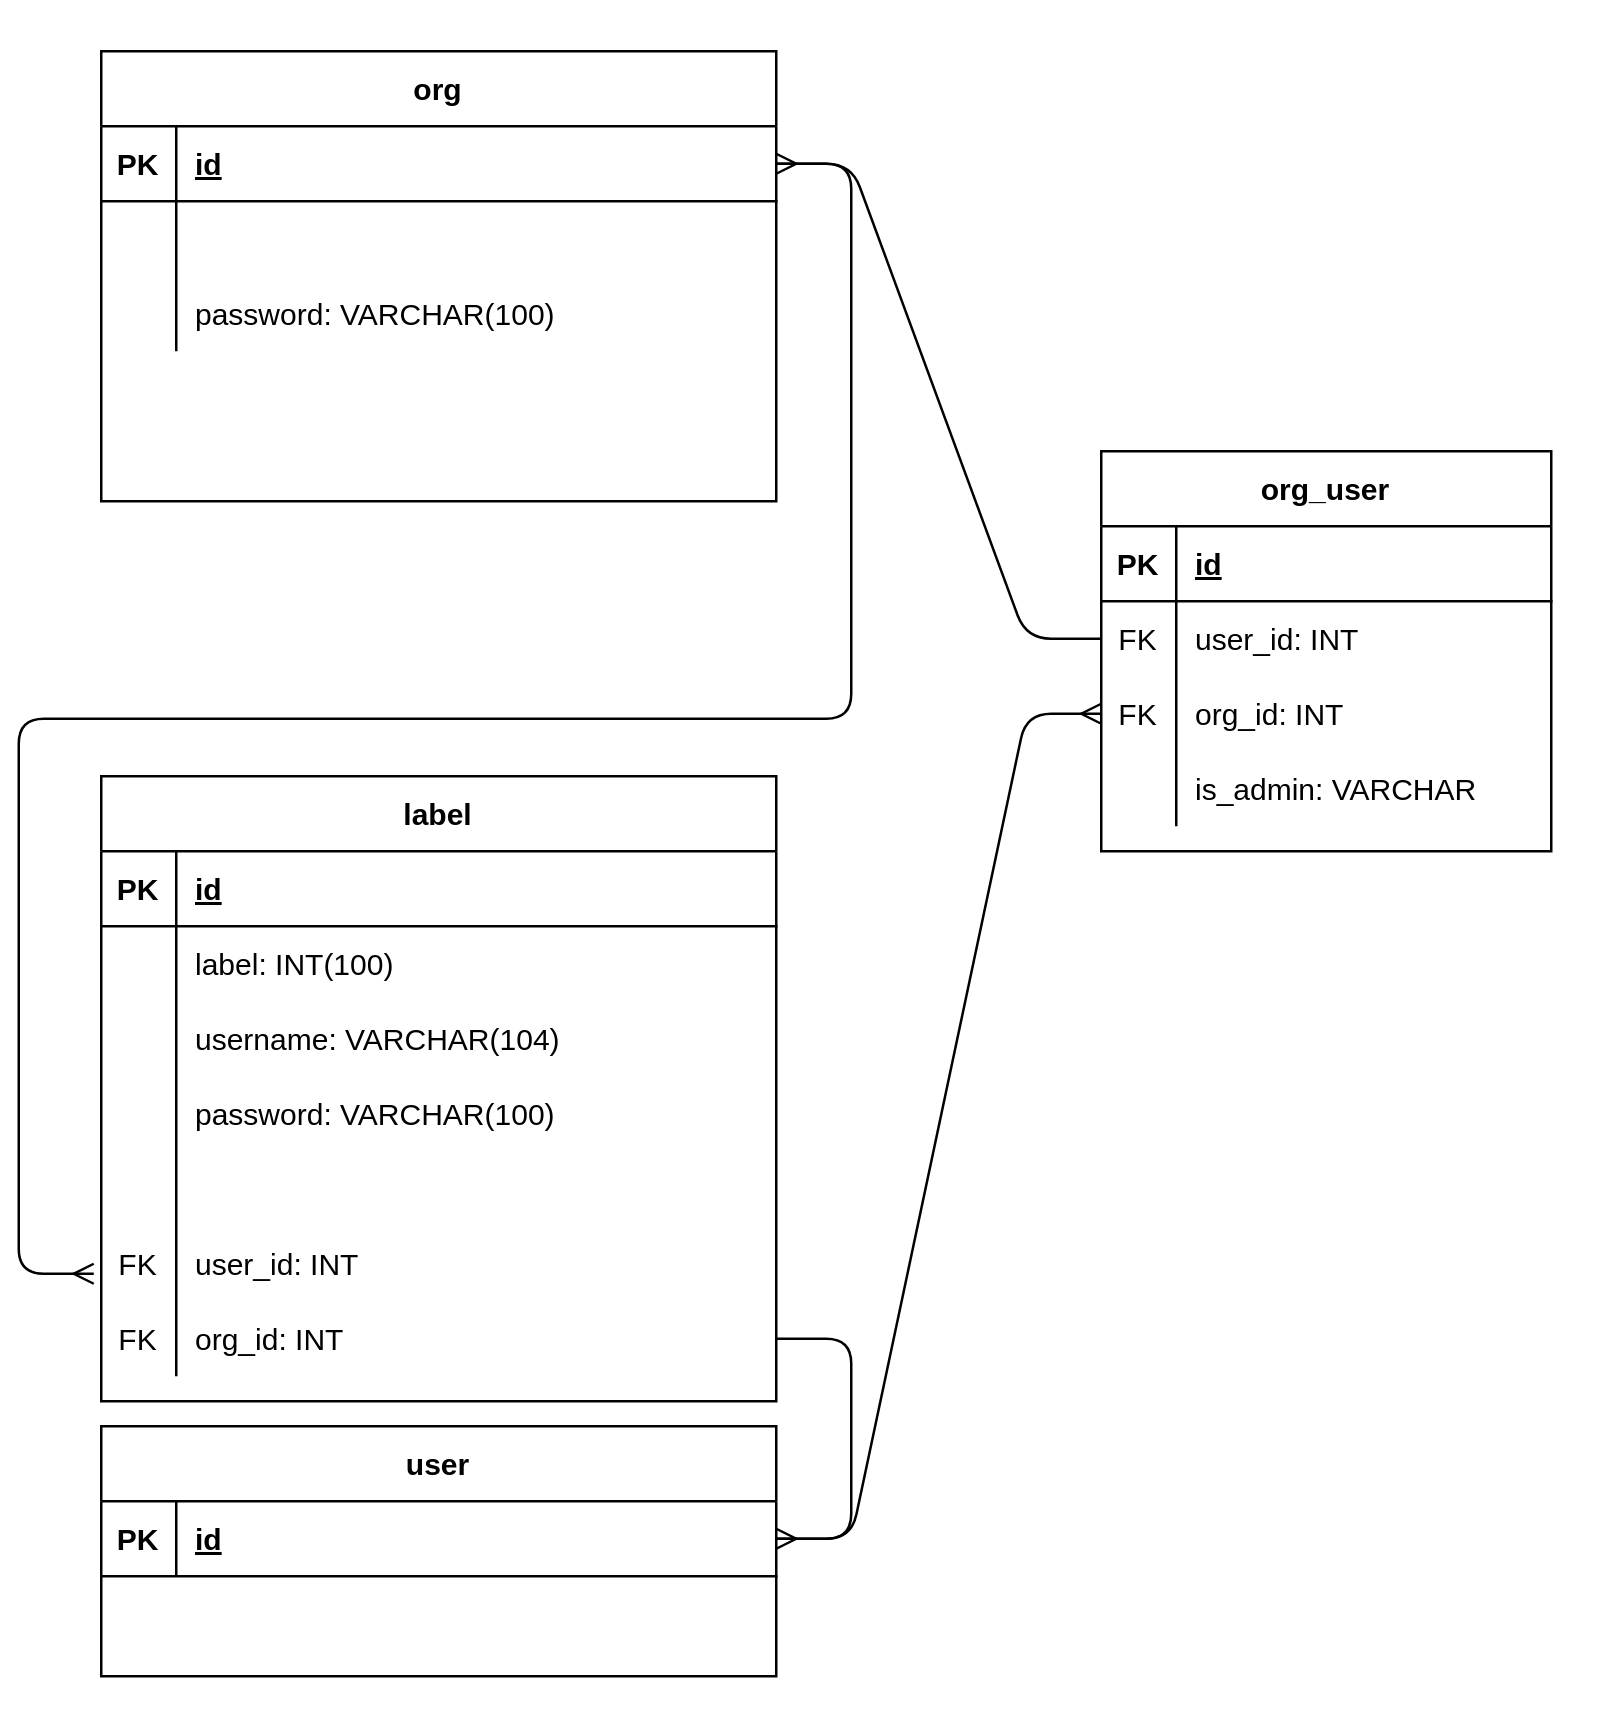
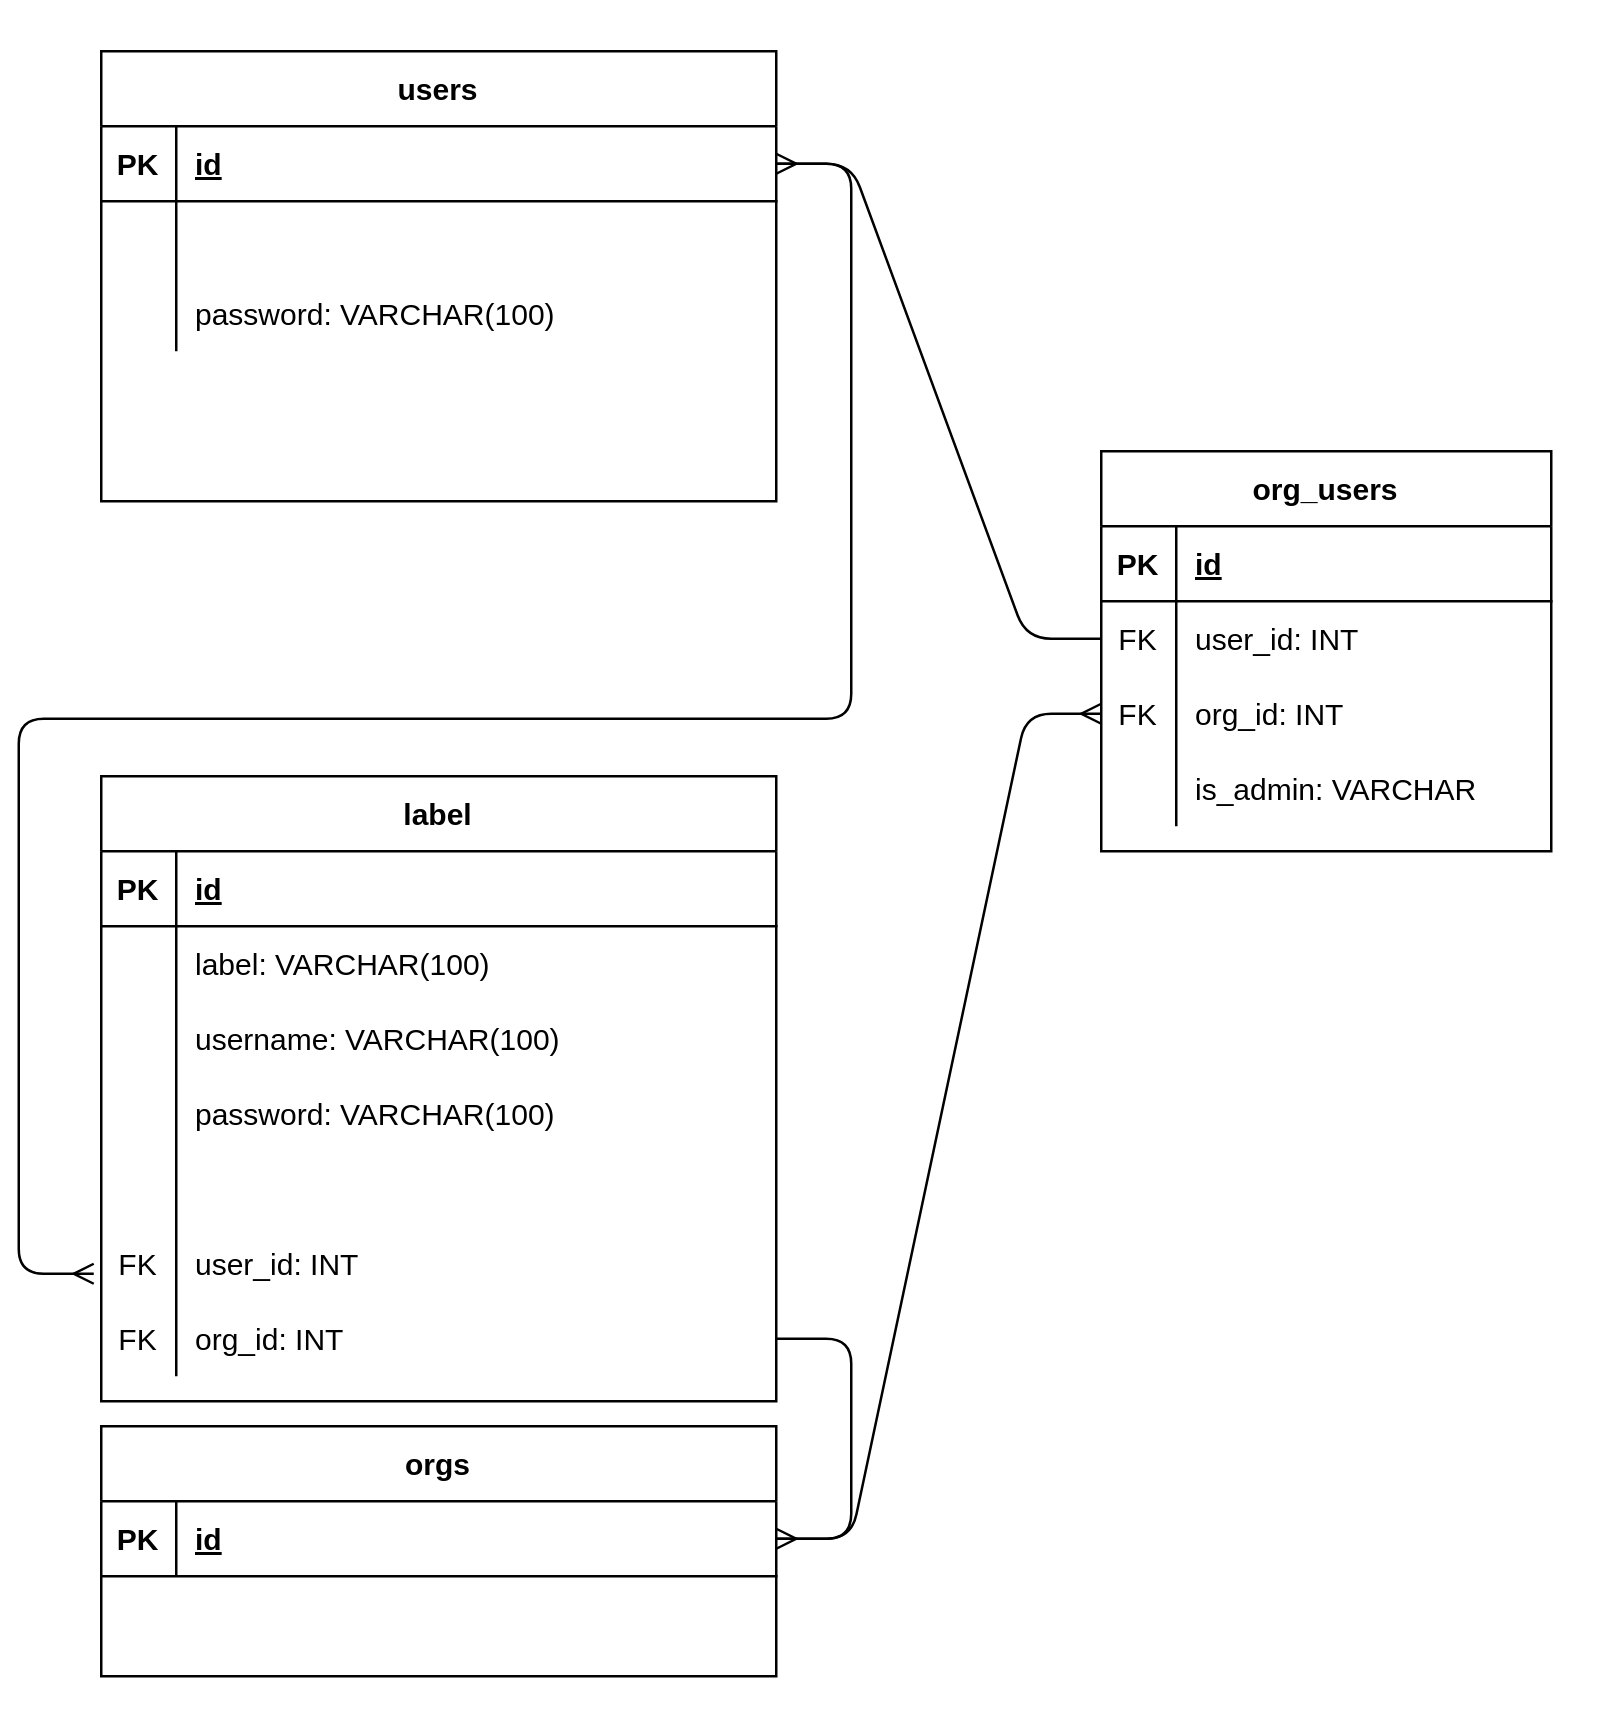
(438, 90) -> (438, 90)
(1325, 490) -> (1325, 490)
(305, 965) -> (339, 965)
(372, 1040) -> (372, 1040)
(438, 1465) -> (438, 1465)
